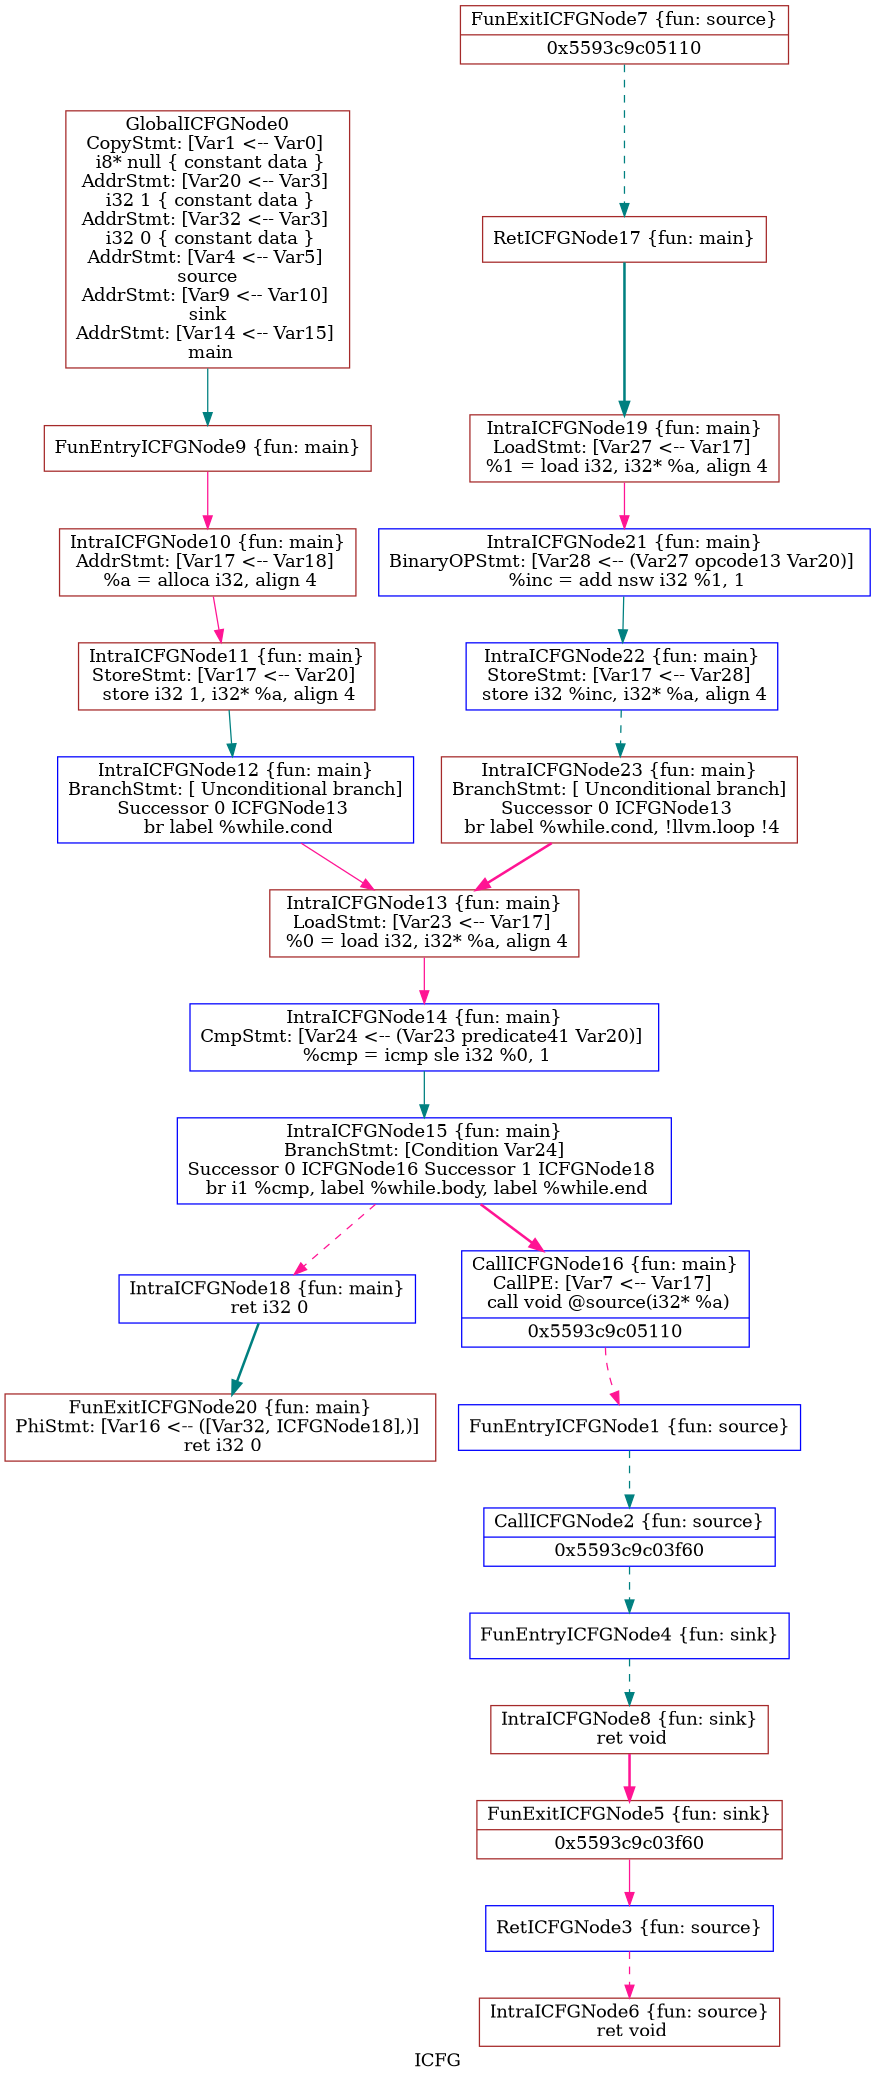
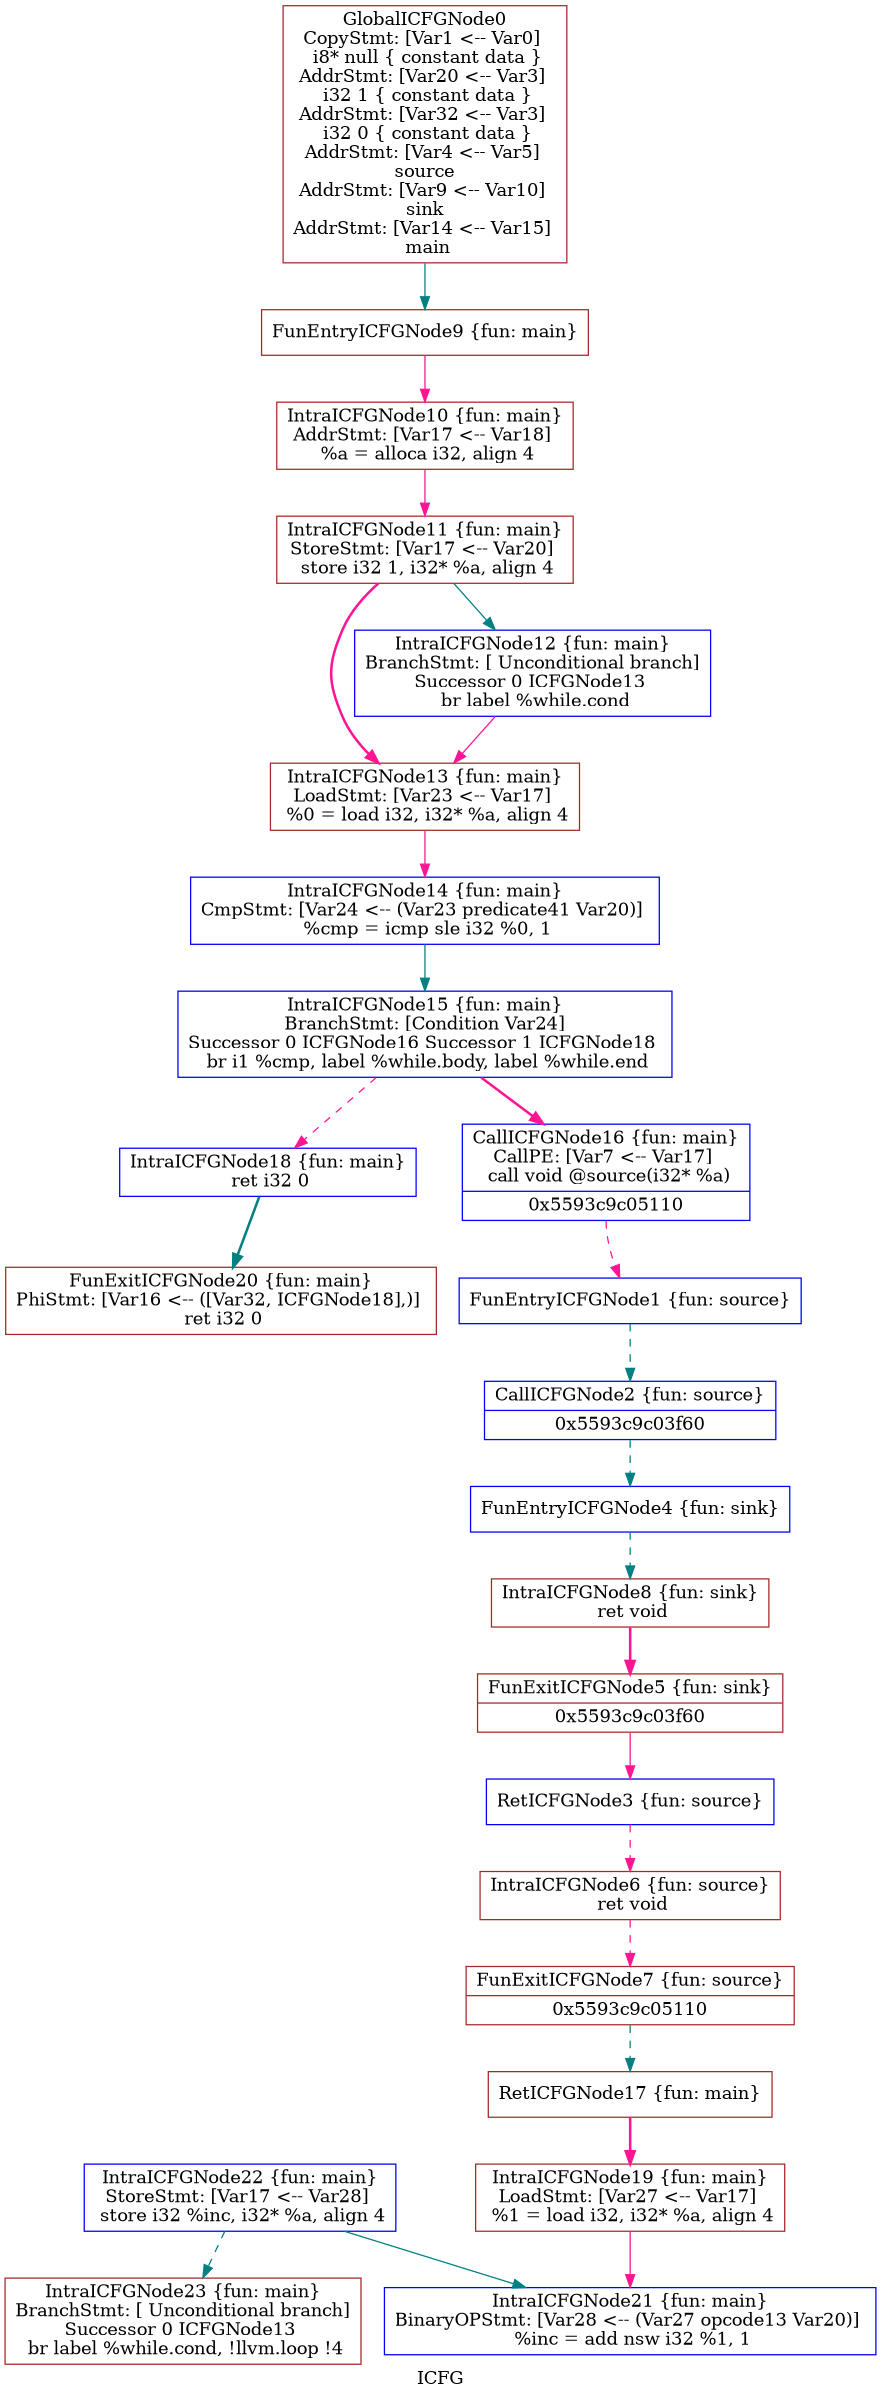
(624, 332) -> (630, 2134)
(623, 613) -> (429, 2258)
(520, 863) -> (332, 667)
none -> (630, 1937)
